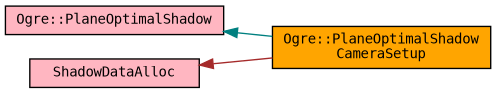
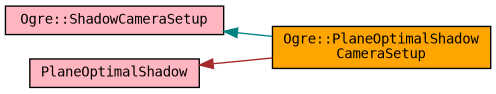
(115, 20) -> (115, 20)
(115, 73) -> (115, 73)
